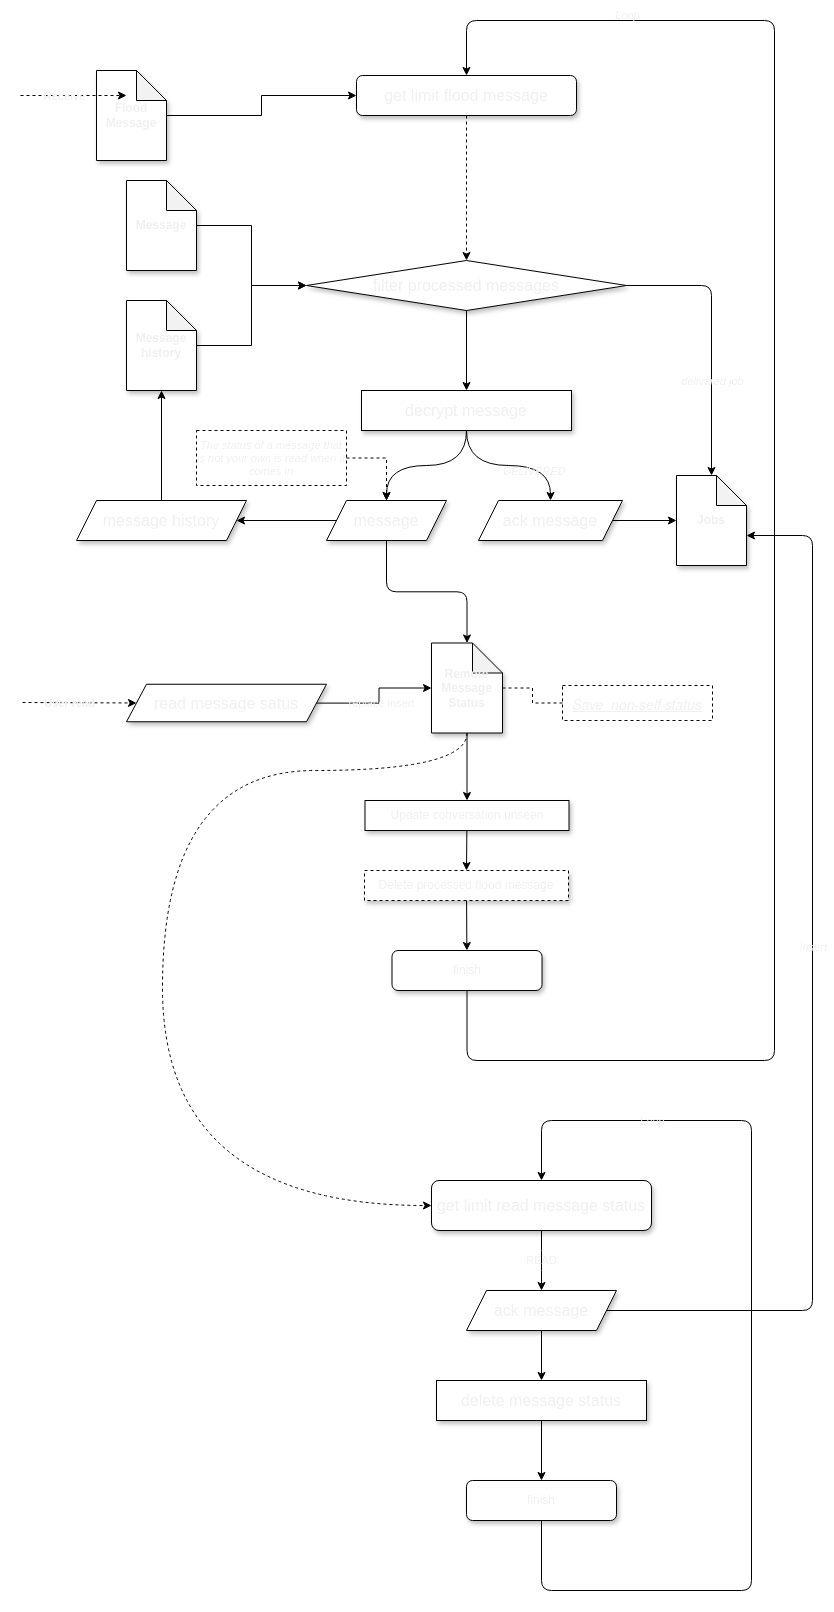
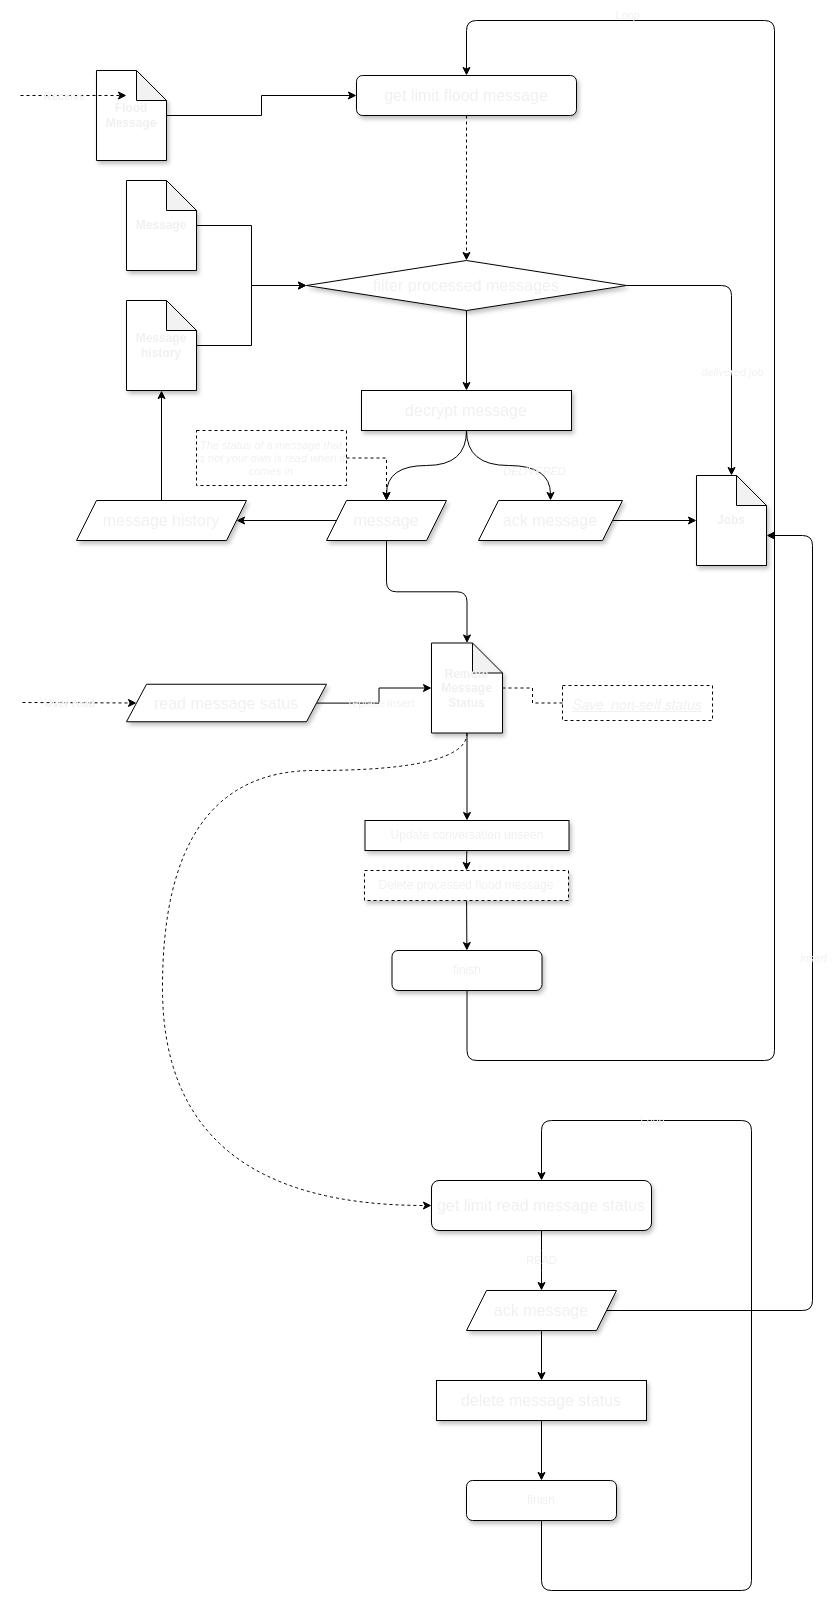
(712, 521) -> (732, 521)
(467, 816) -> (467, 836)
